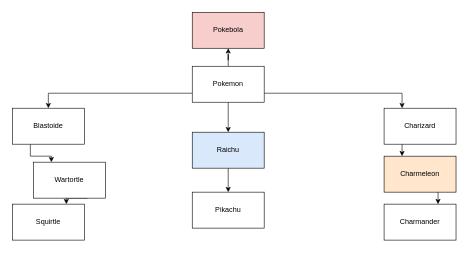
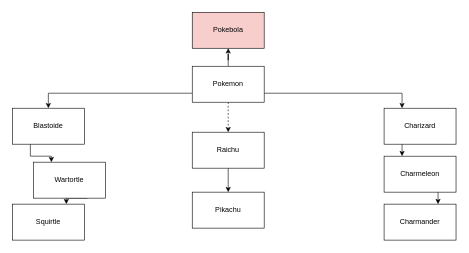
(228, 115) -> (228, 115)
(228, 150) -> (228, 150)
(420, 174) -> (420, 174)
